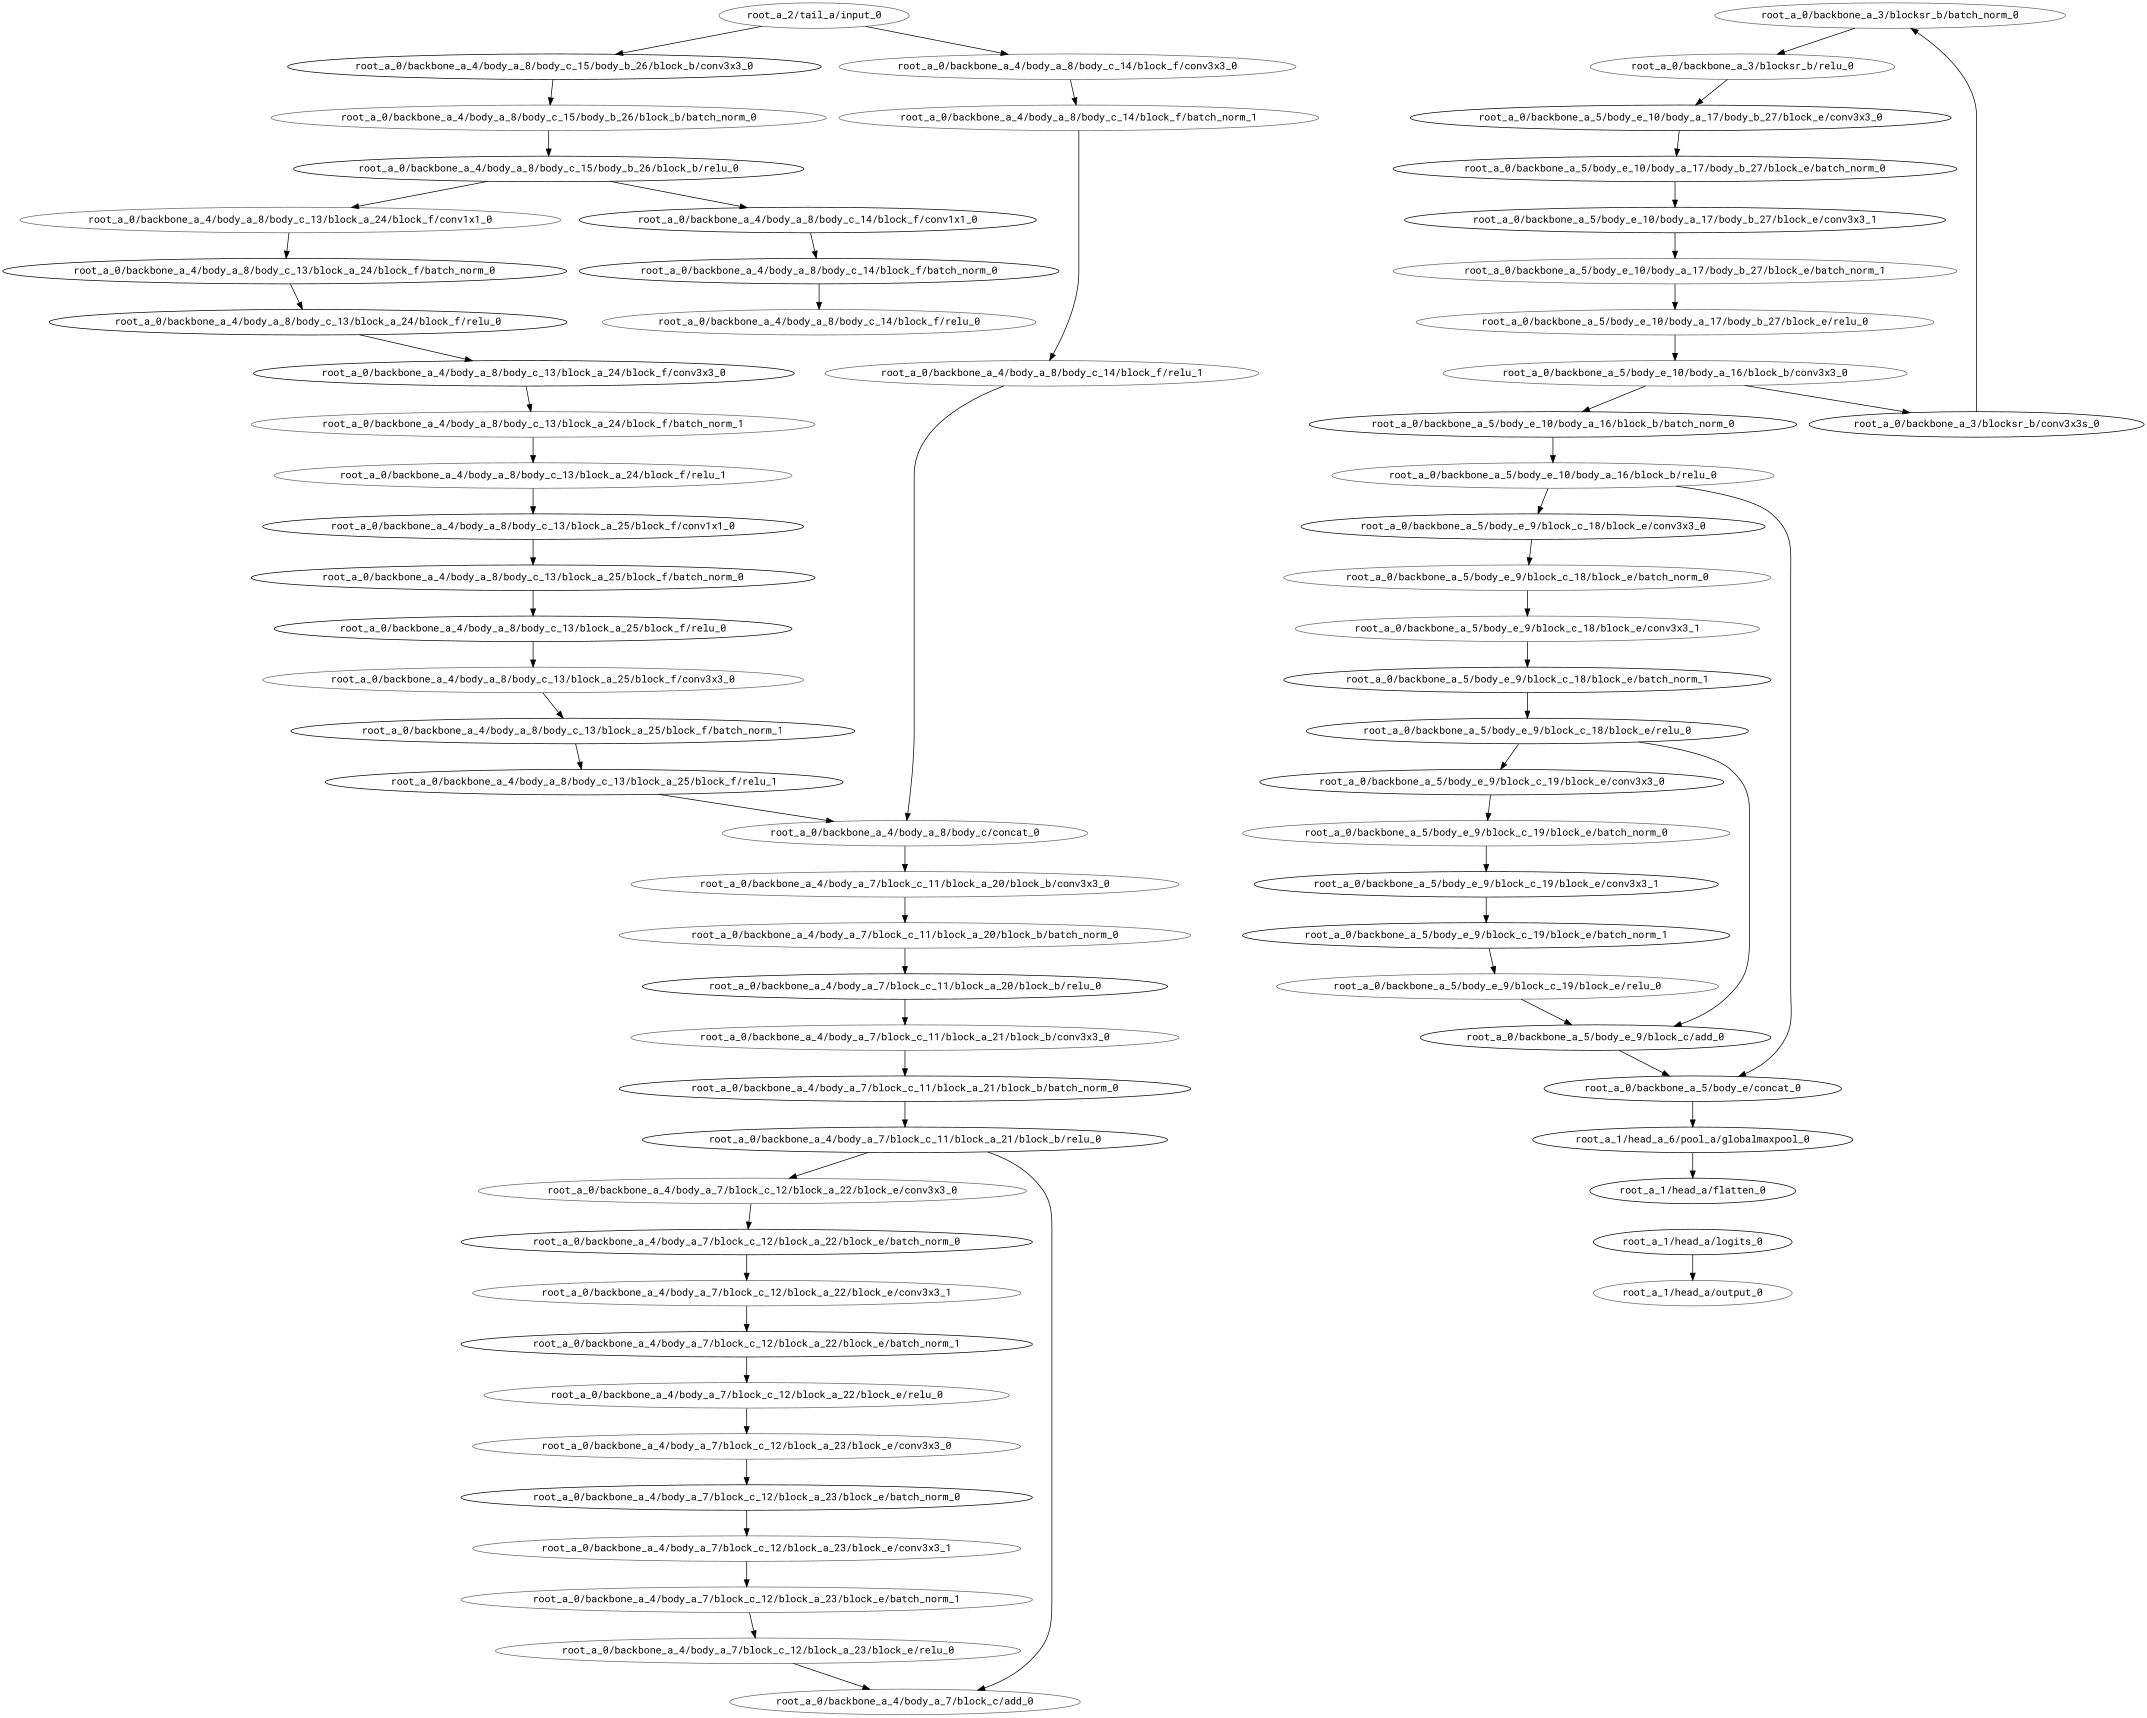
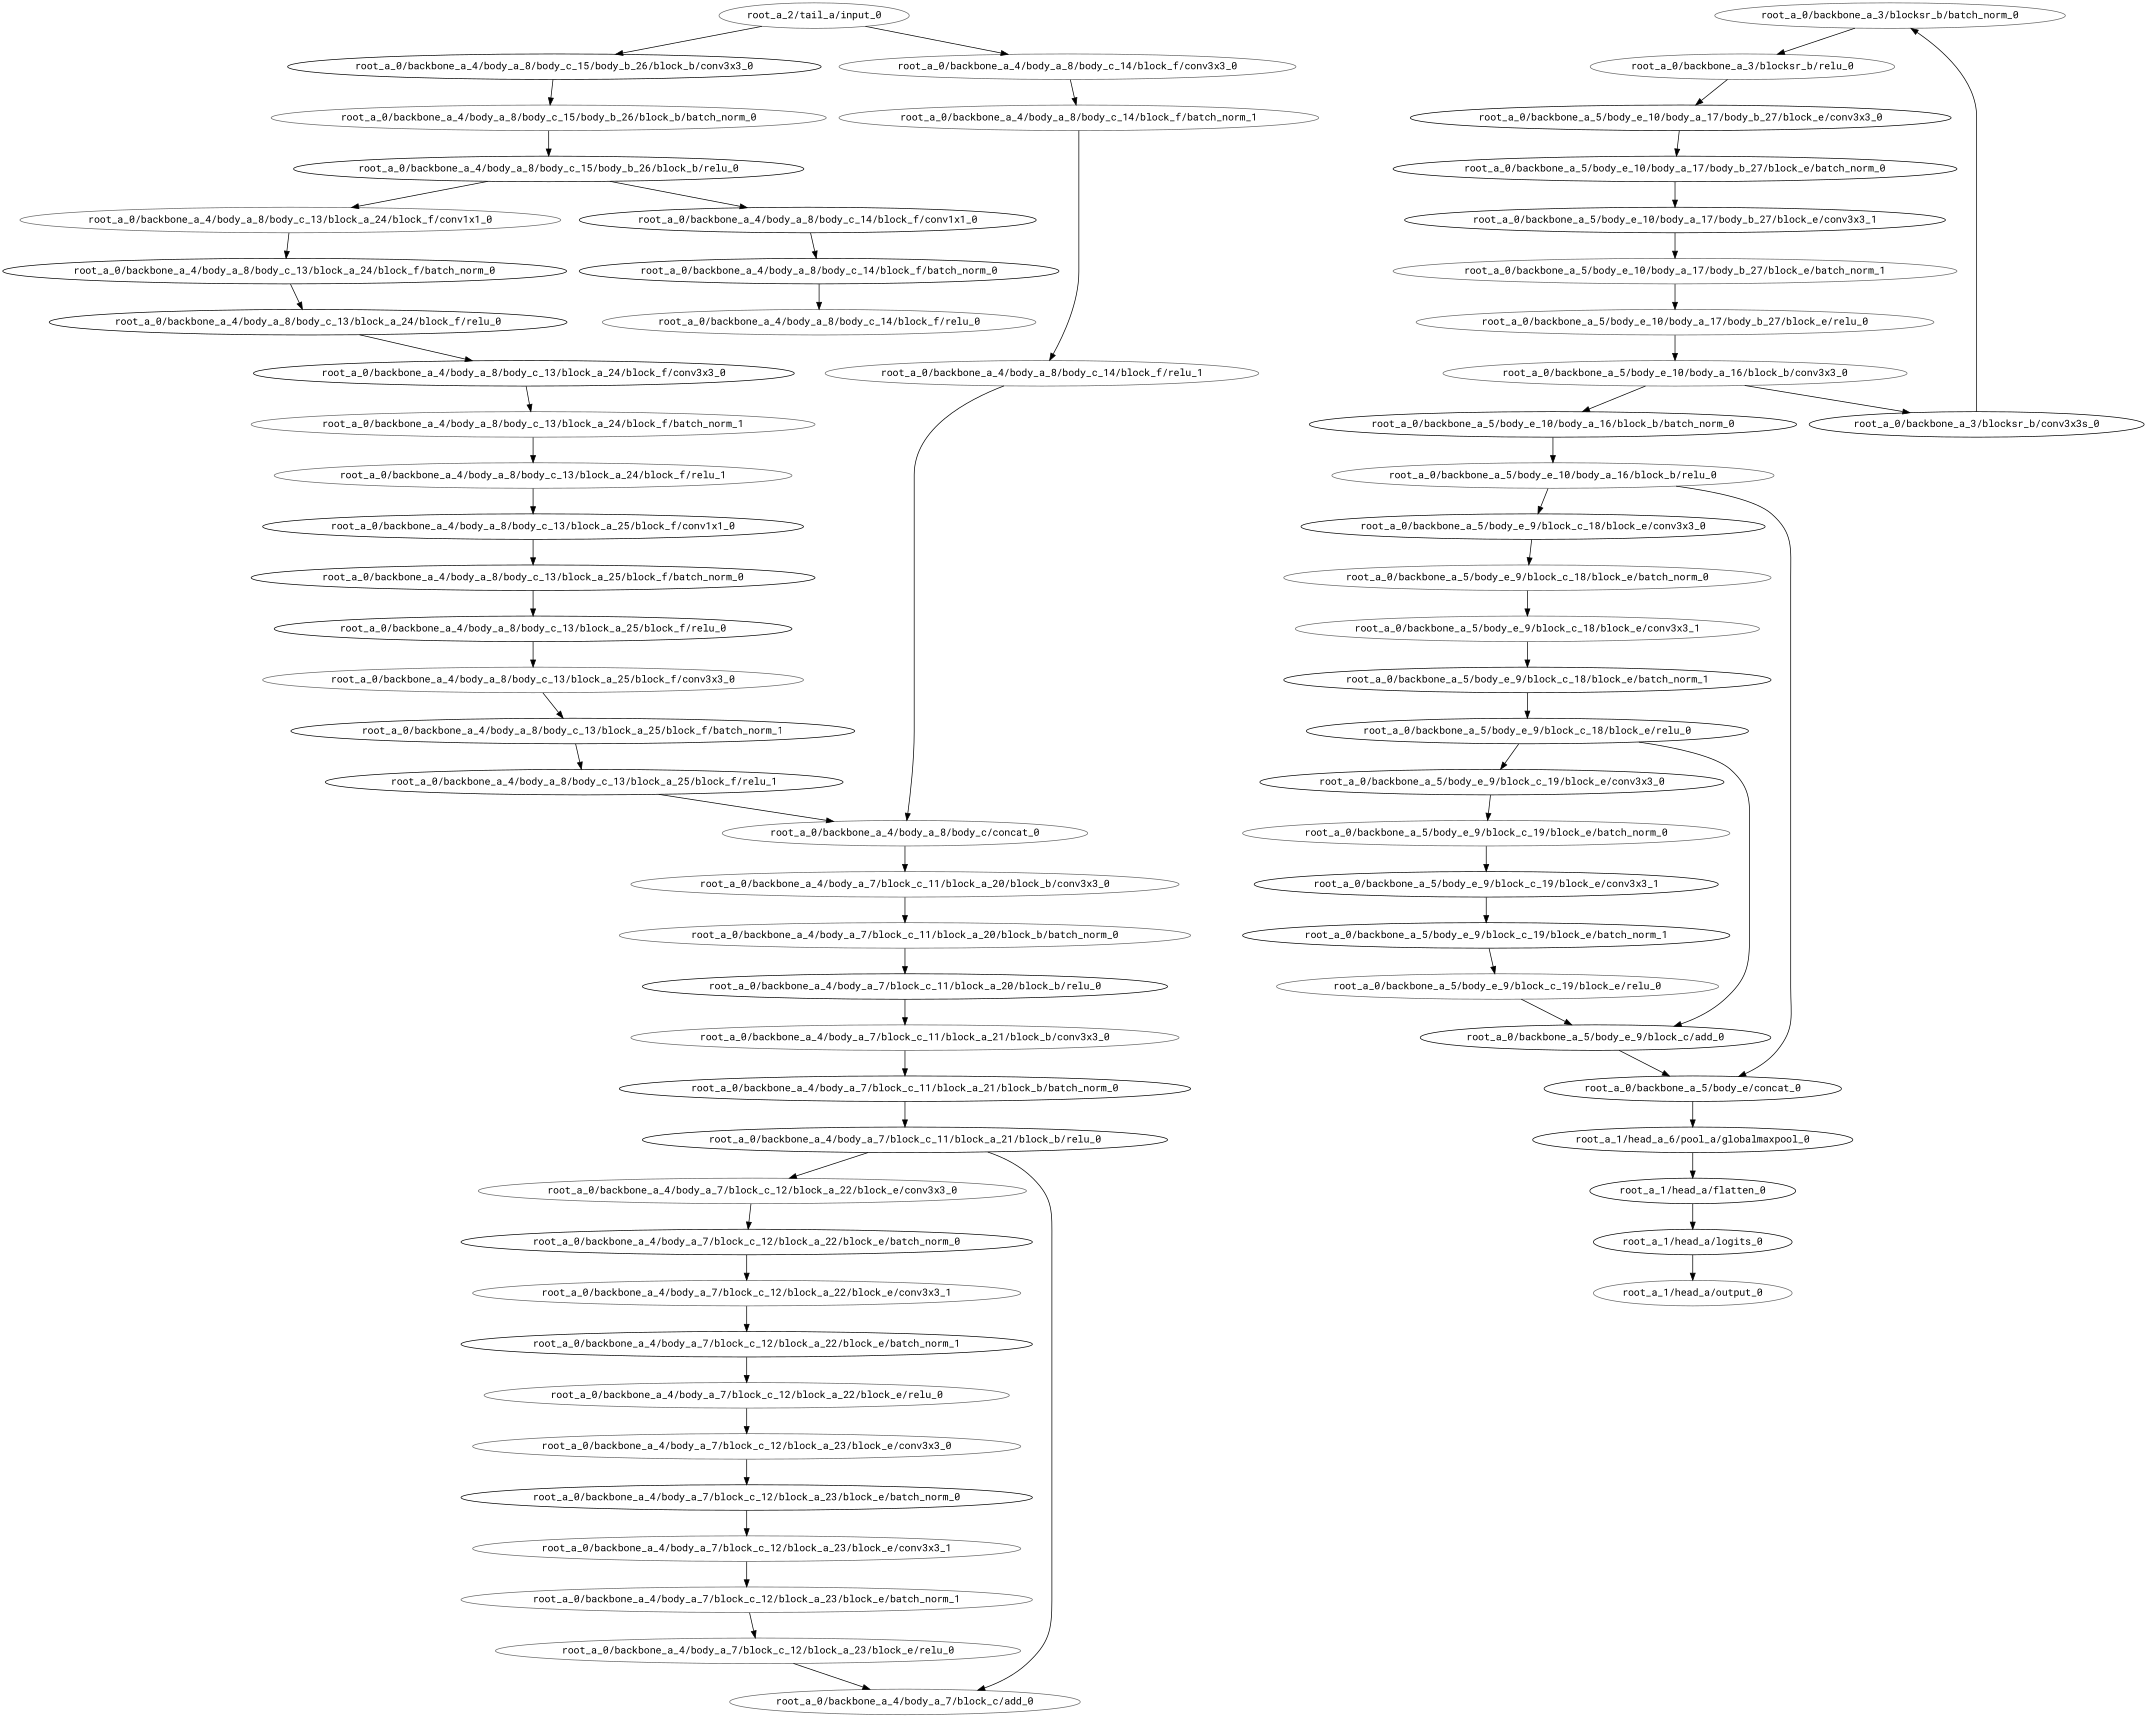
none -> (1693, 1213)
